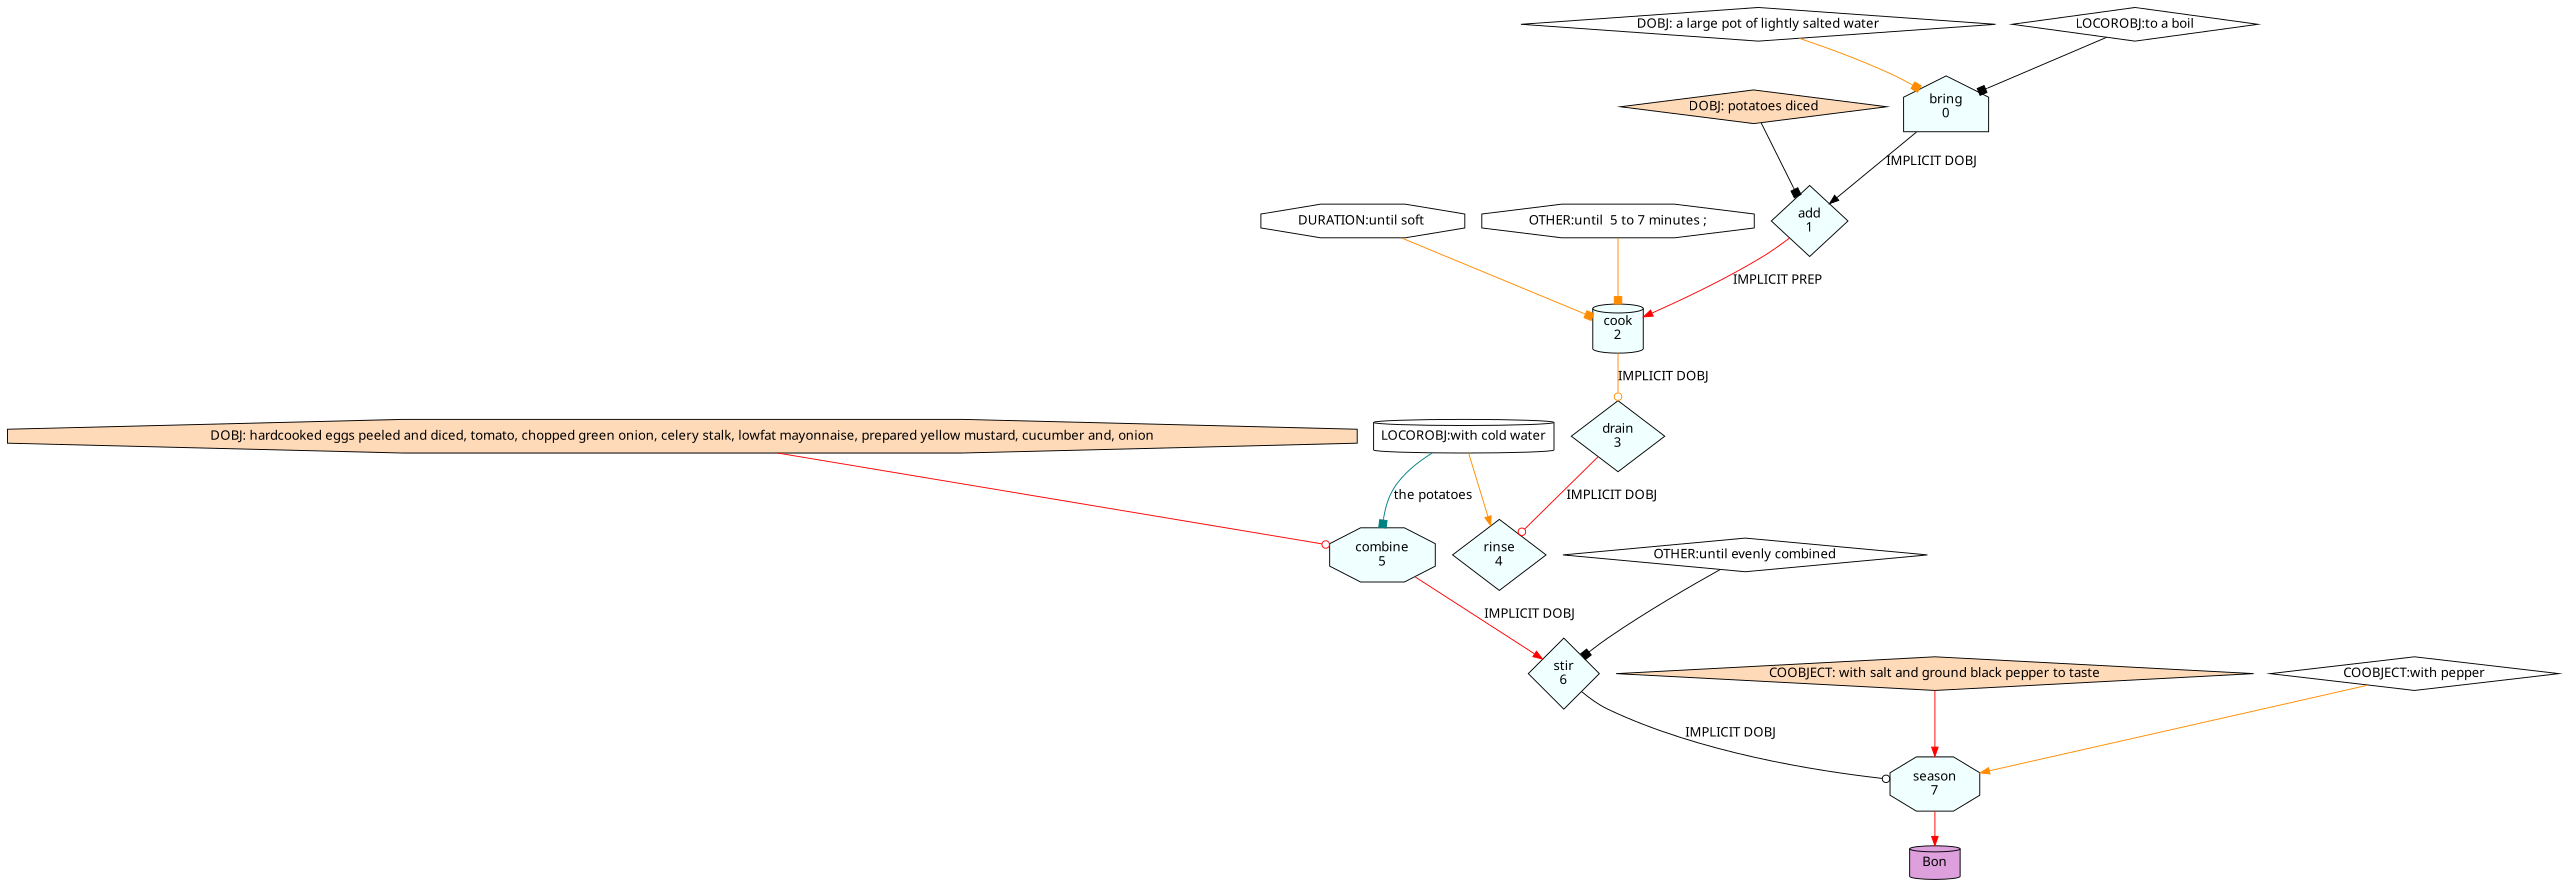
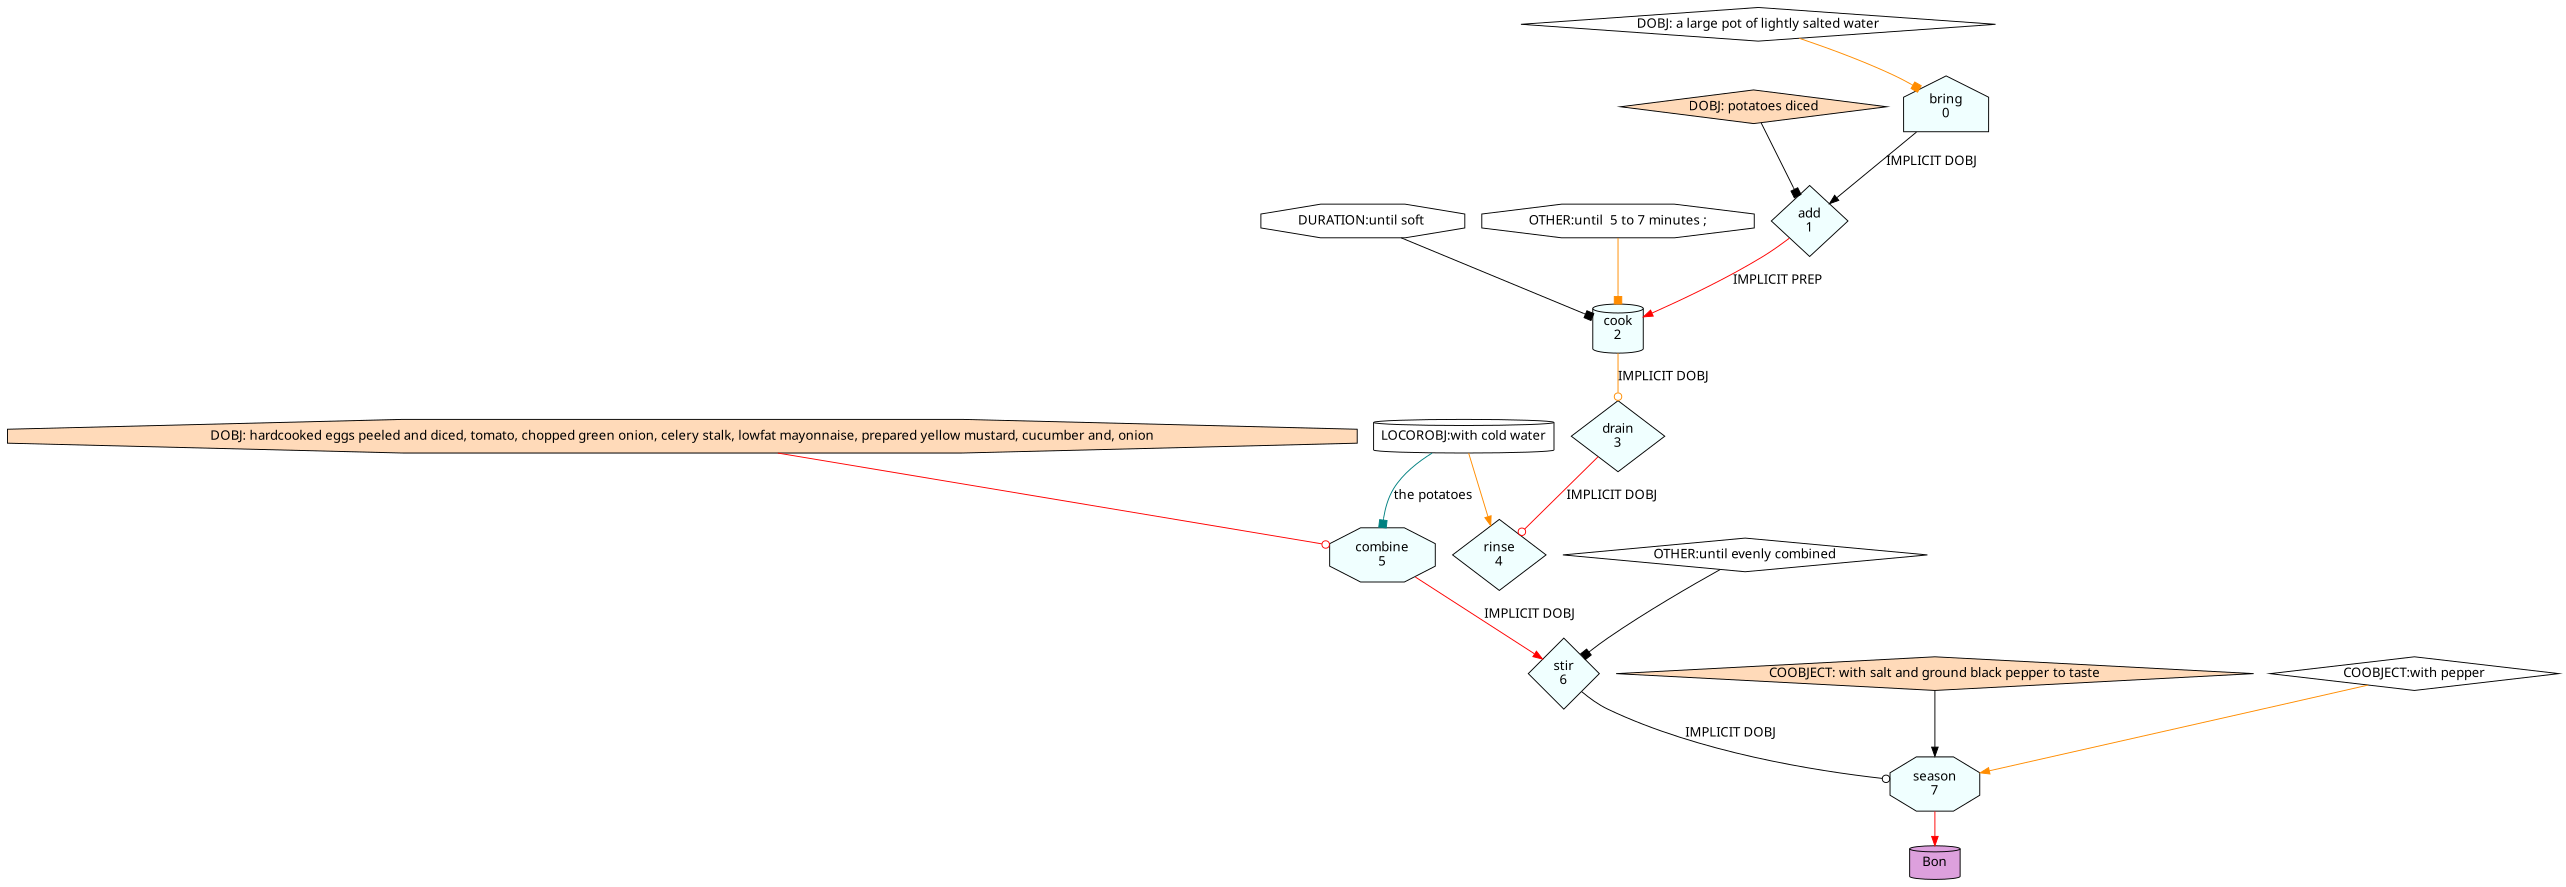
(2135, 24) -> none
(1492, 276) -> (1492, 276)
(1935, 719) -> (1935, 719)
